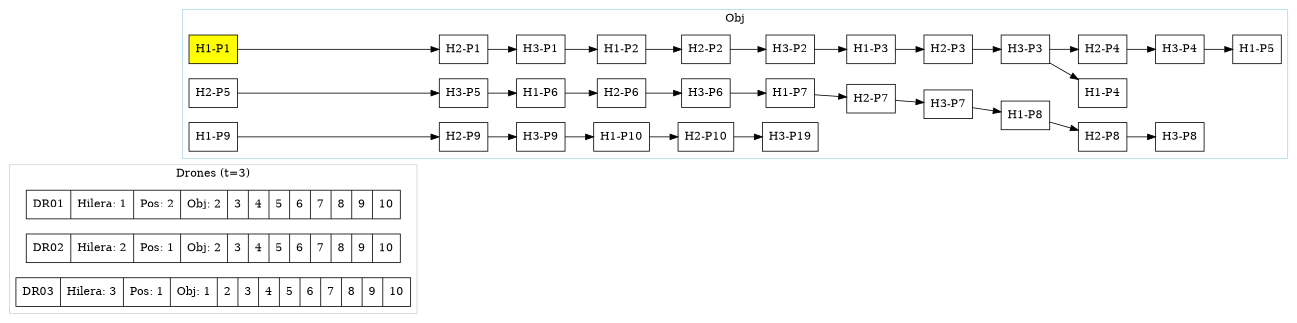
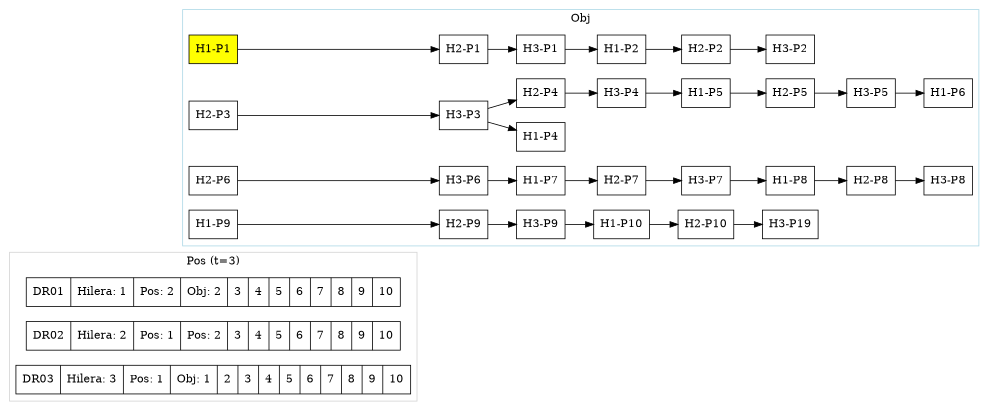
(871, 49) -> none
(577, 93) -> none
none -> (744, 93)
(213, 174) -> (213, 261)
(204, 248) -> (204, 335)
